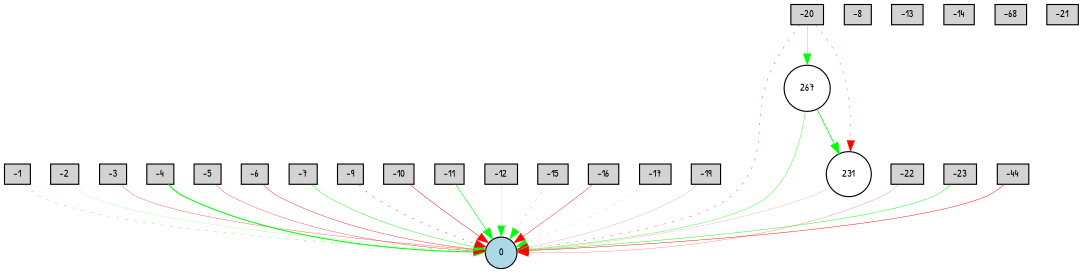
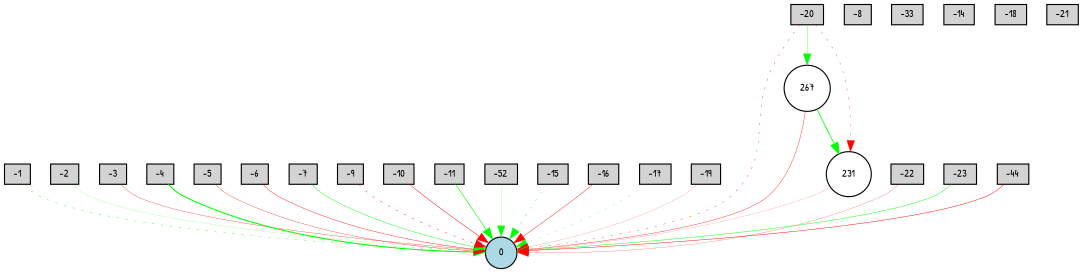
(907, 15) -> (907, 15)
(1011, 15) -> (1011, 15)
(501, 174) -> (501, 174)
(754, 205) -> (754, 205)
